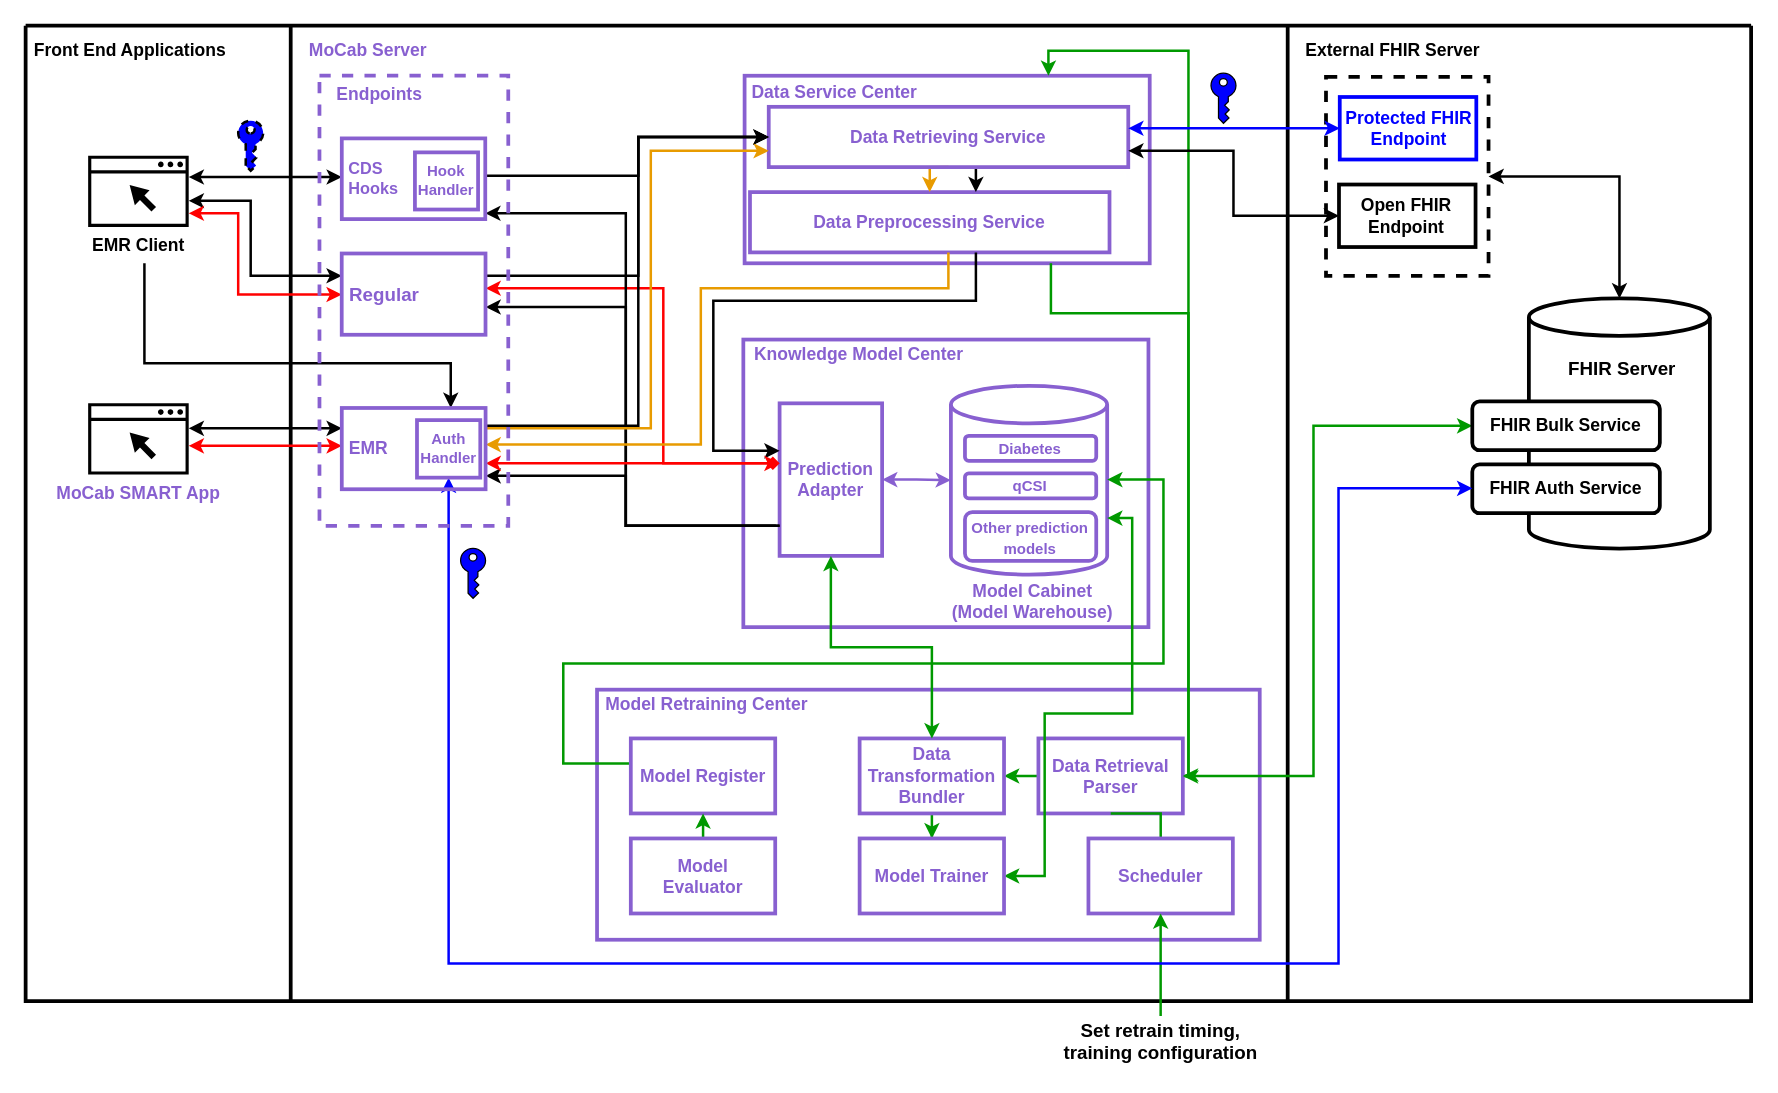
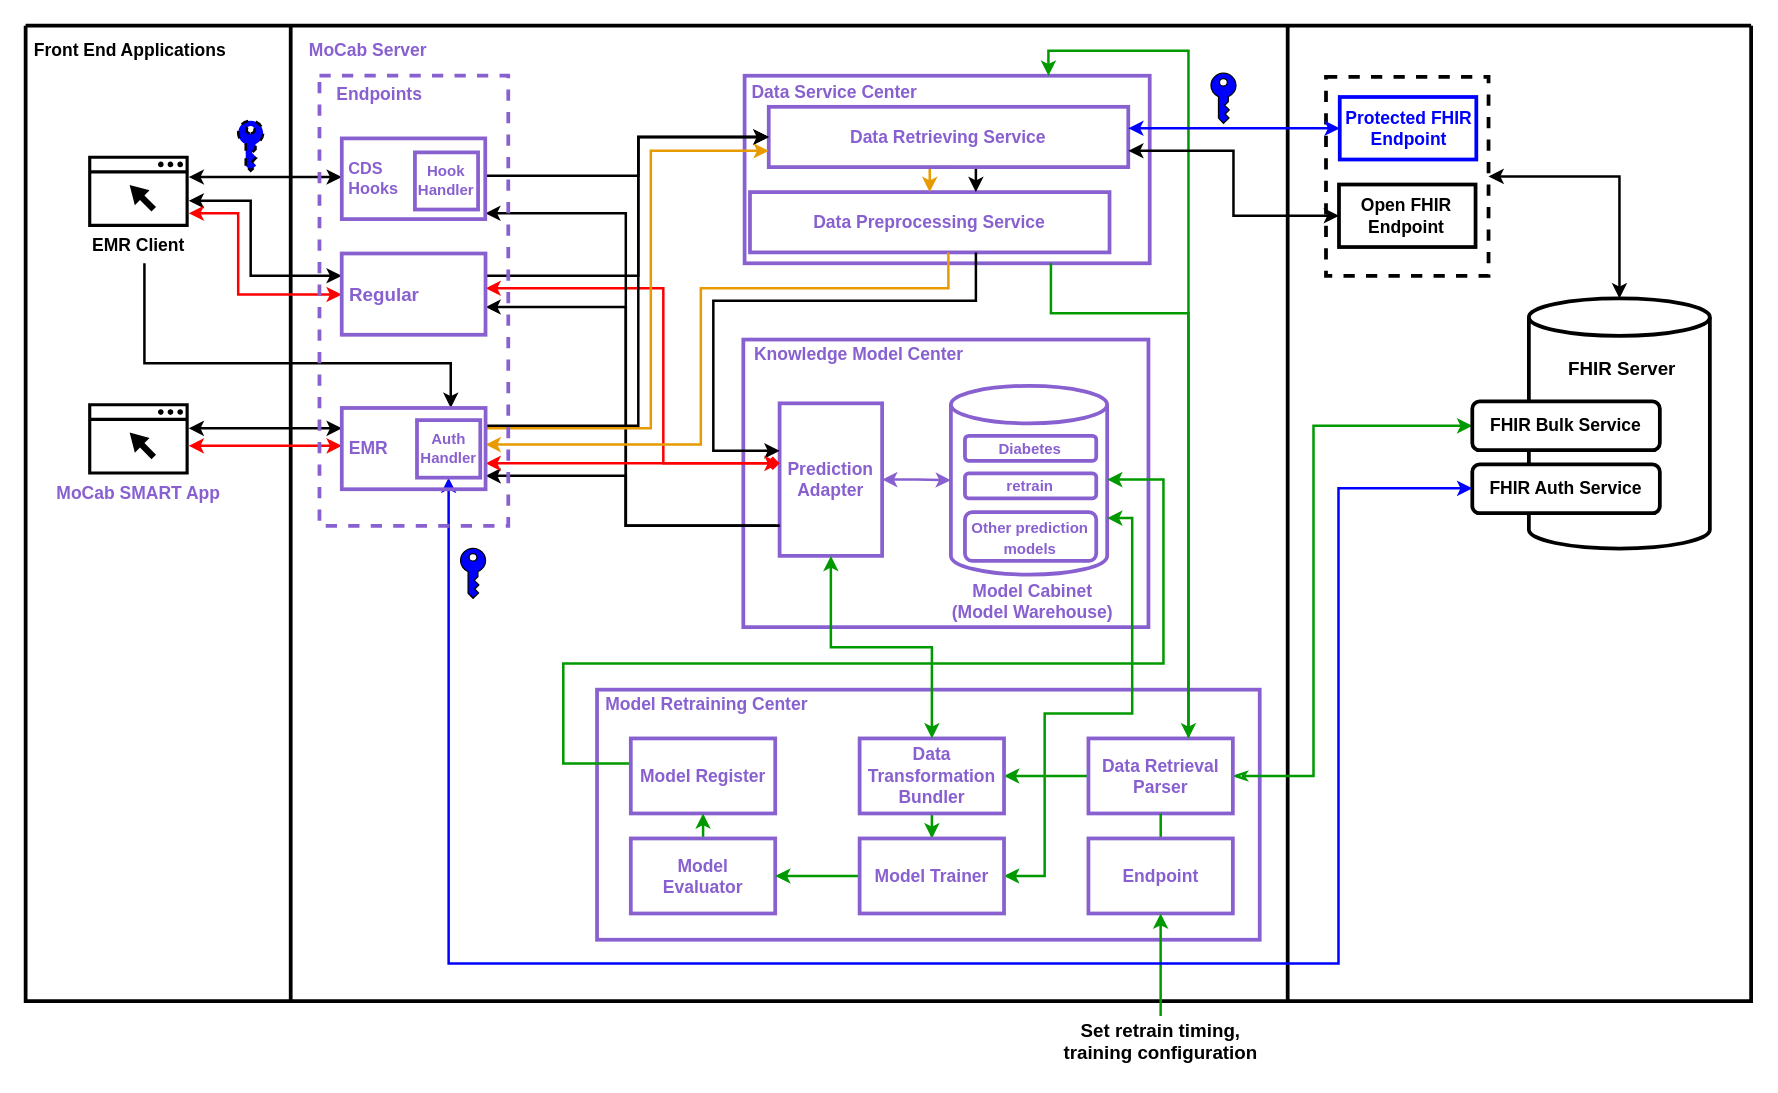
(1391, 51) -> none
(1030, 486) -> (1030, 486)
(1110, 776) -> (1160, 776)
none -> (822, 876)
(1161, 876) -> (1161, 876)
